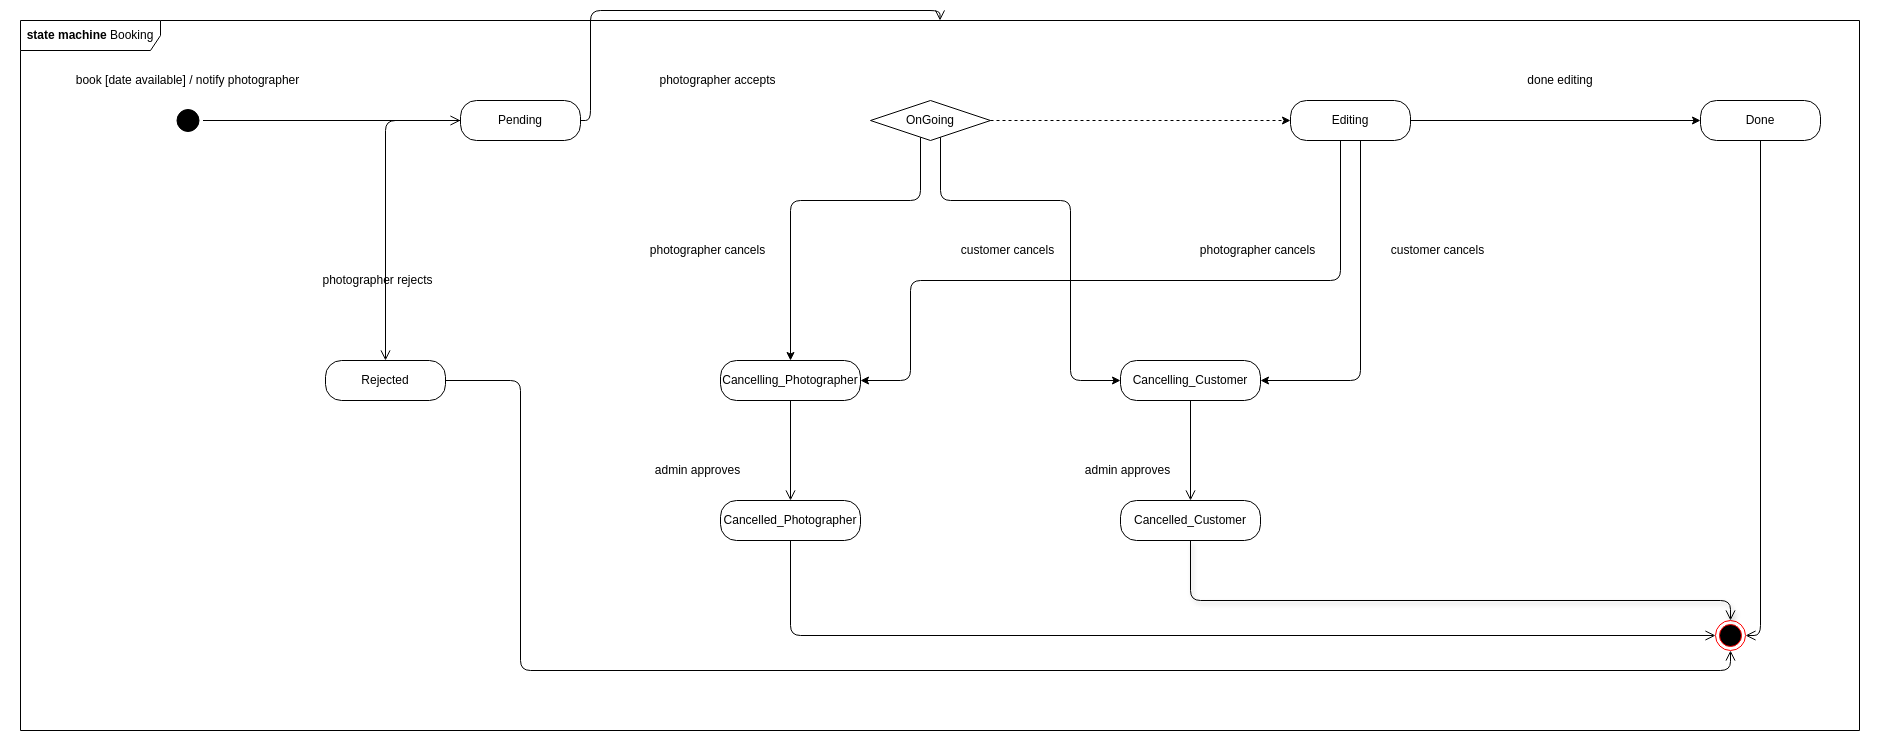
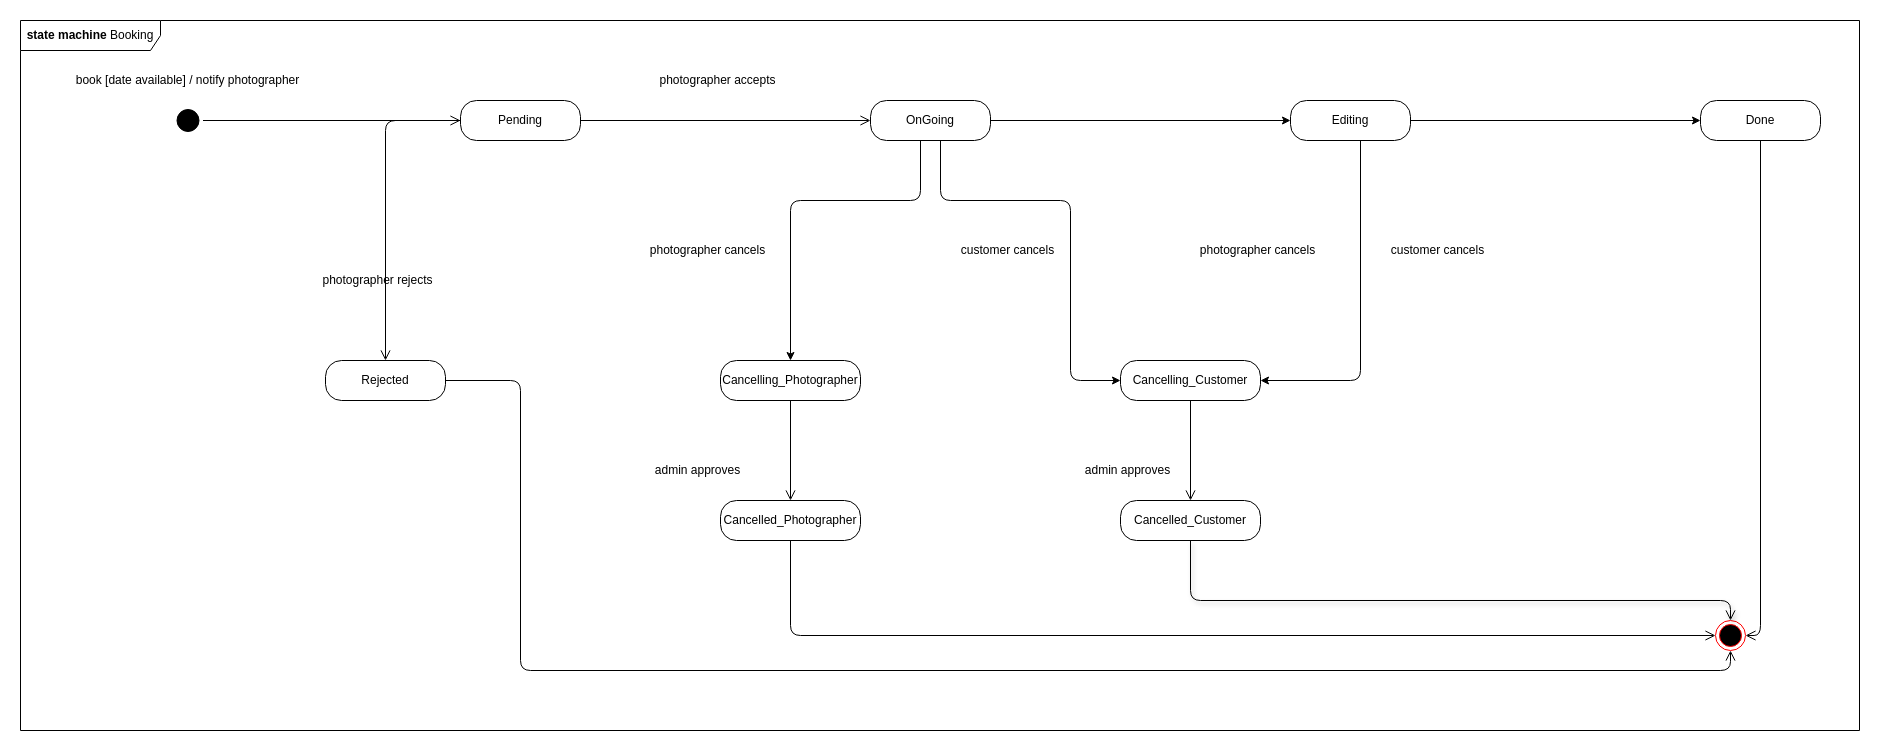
(717, 11) -> (726, 121)
(1561, 81) -> none
(931, 121) -> (931, 121)
(1137, 121) -> (1137, 121)
(1130, 281) -> none
